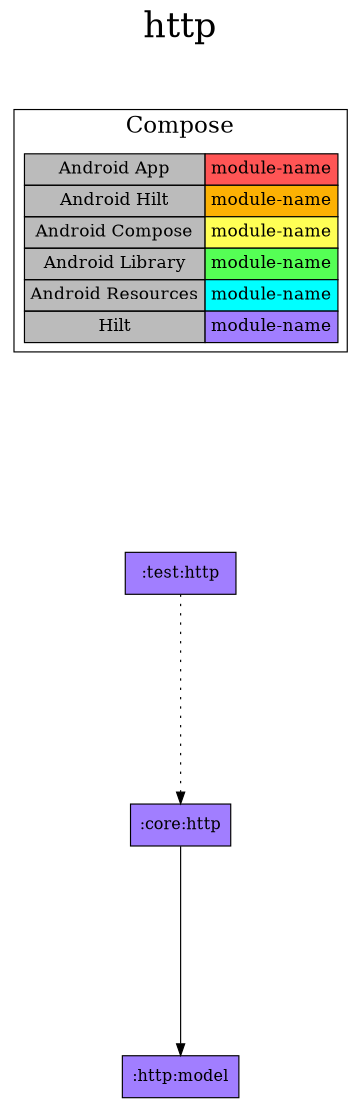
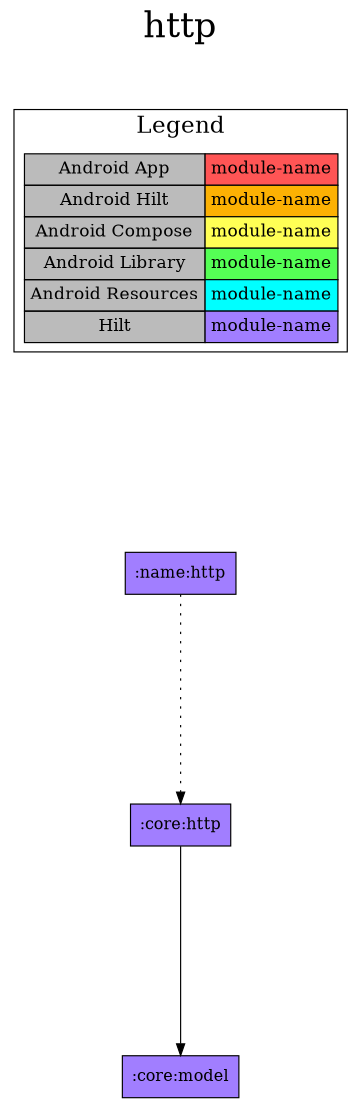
(181, 127) -> (181, 127)
(181, 573) -> (181, 573)
(181, 1077) -> (181, 1077)
